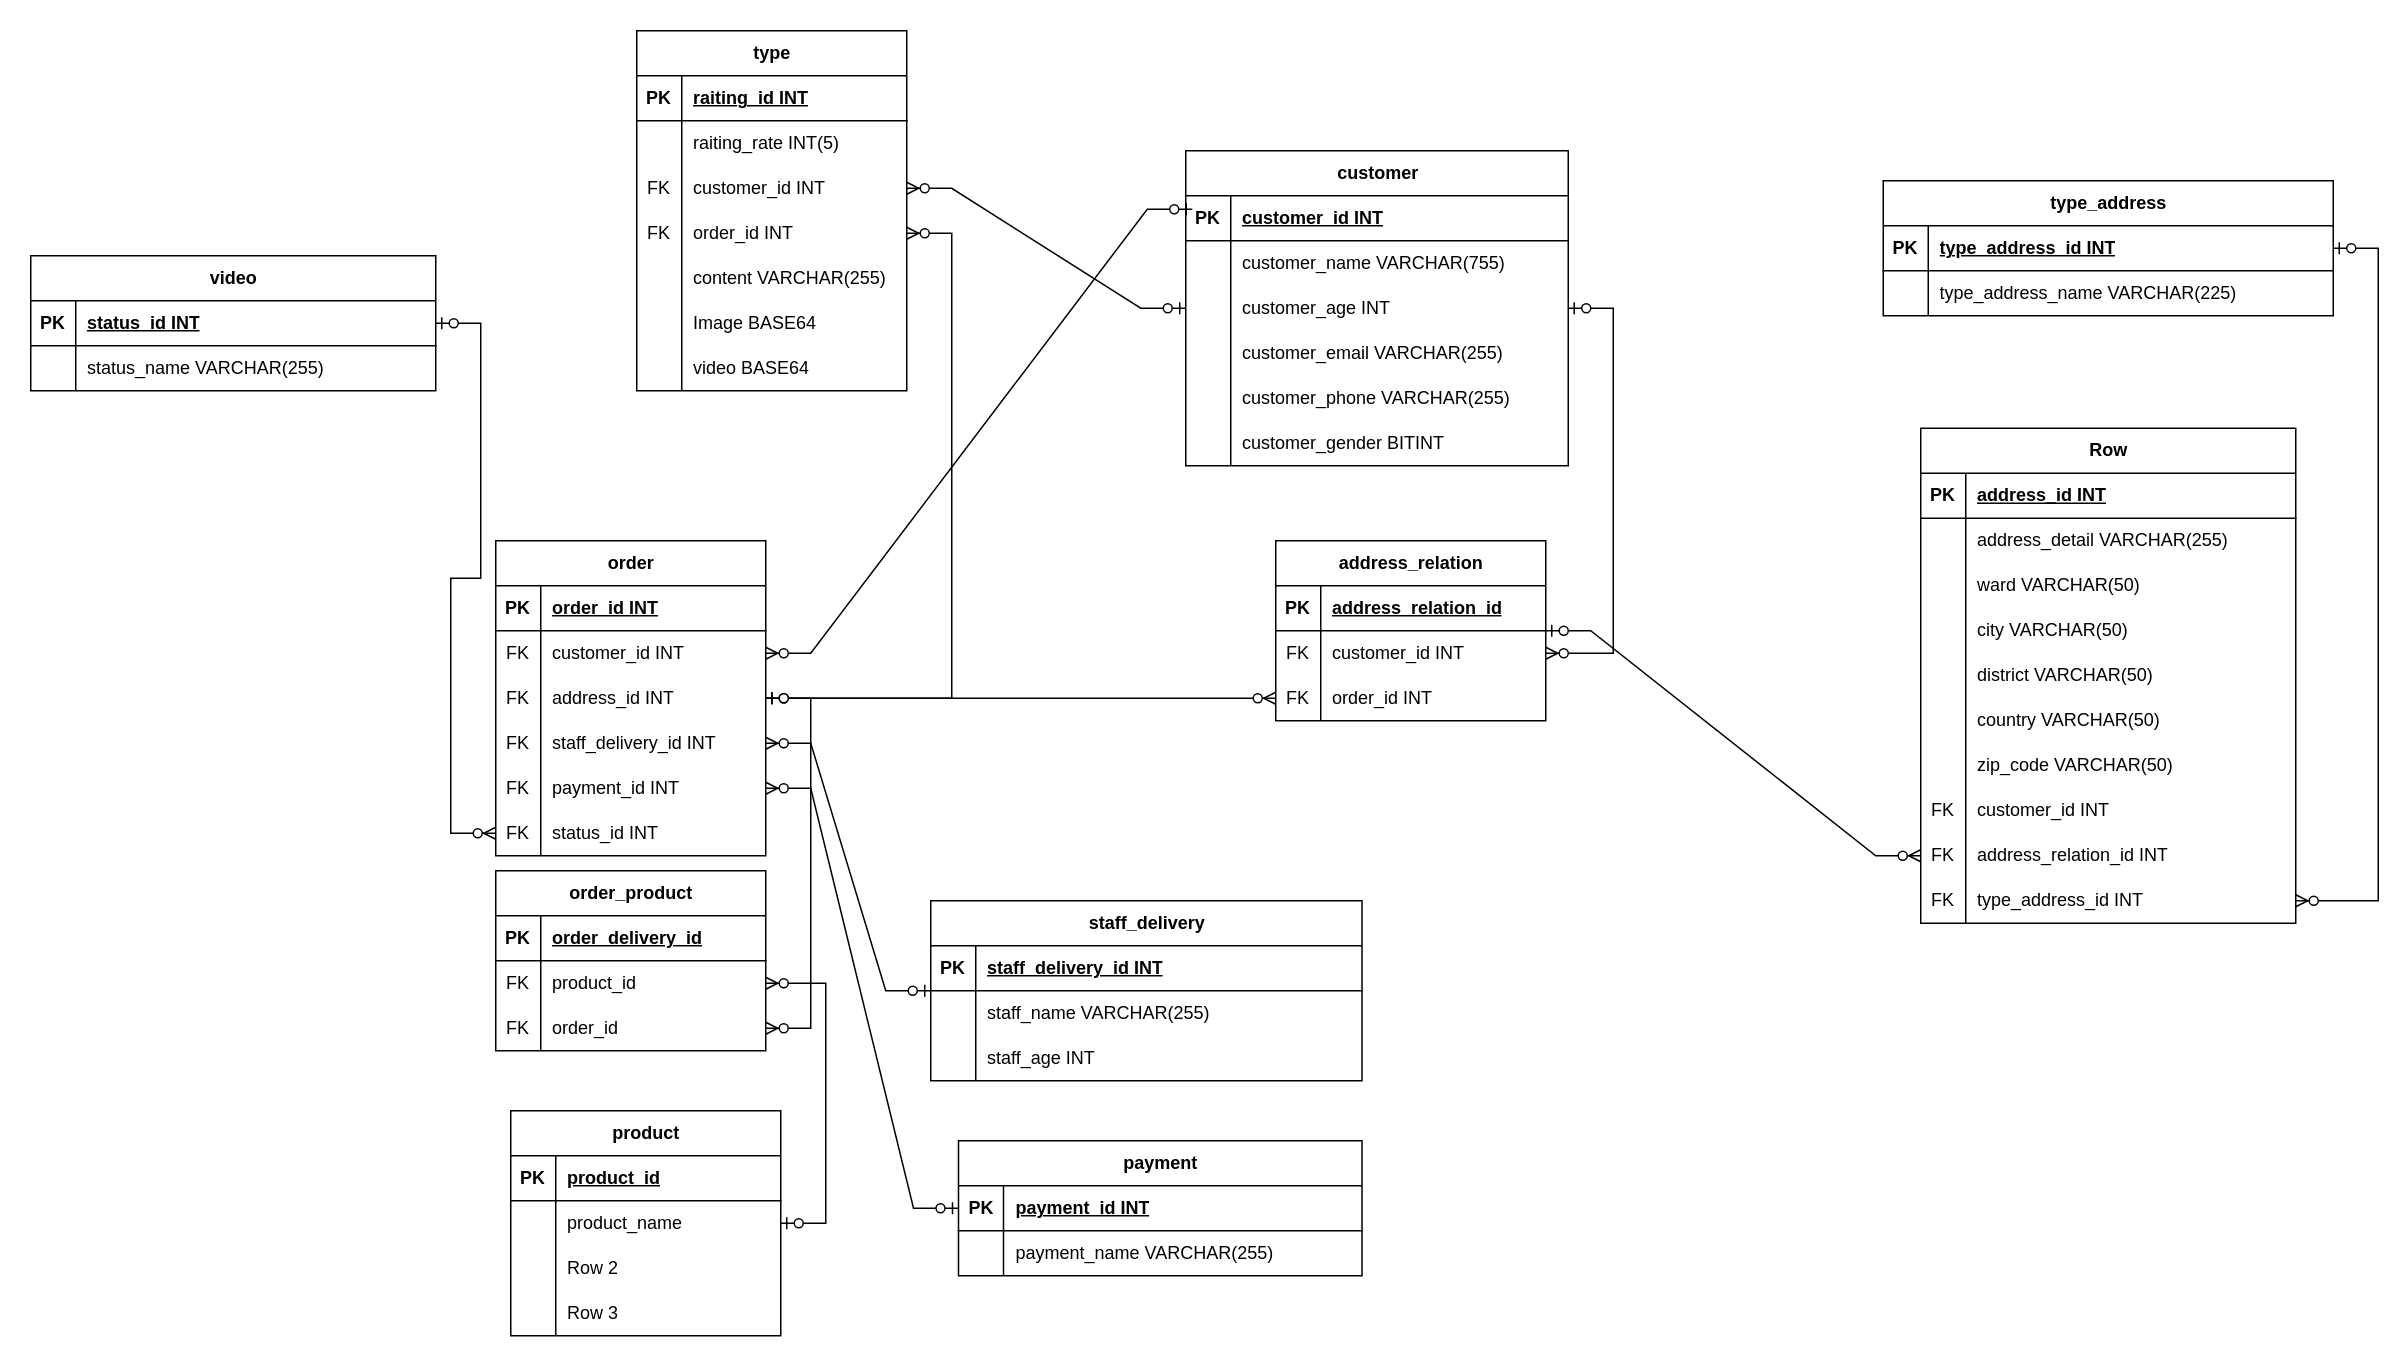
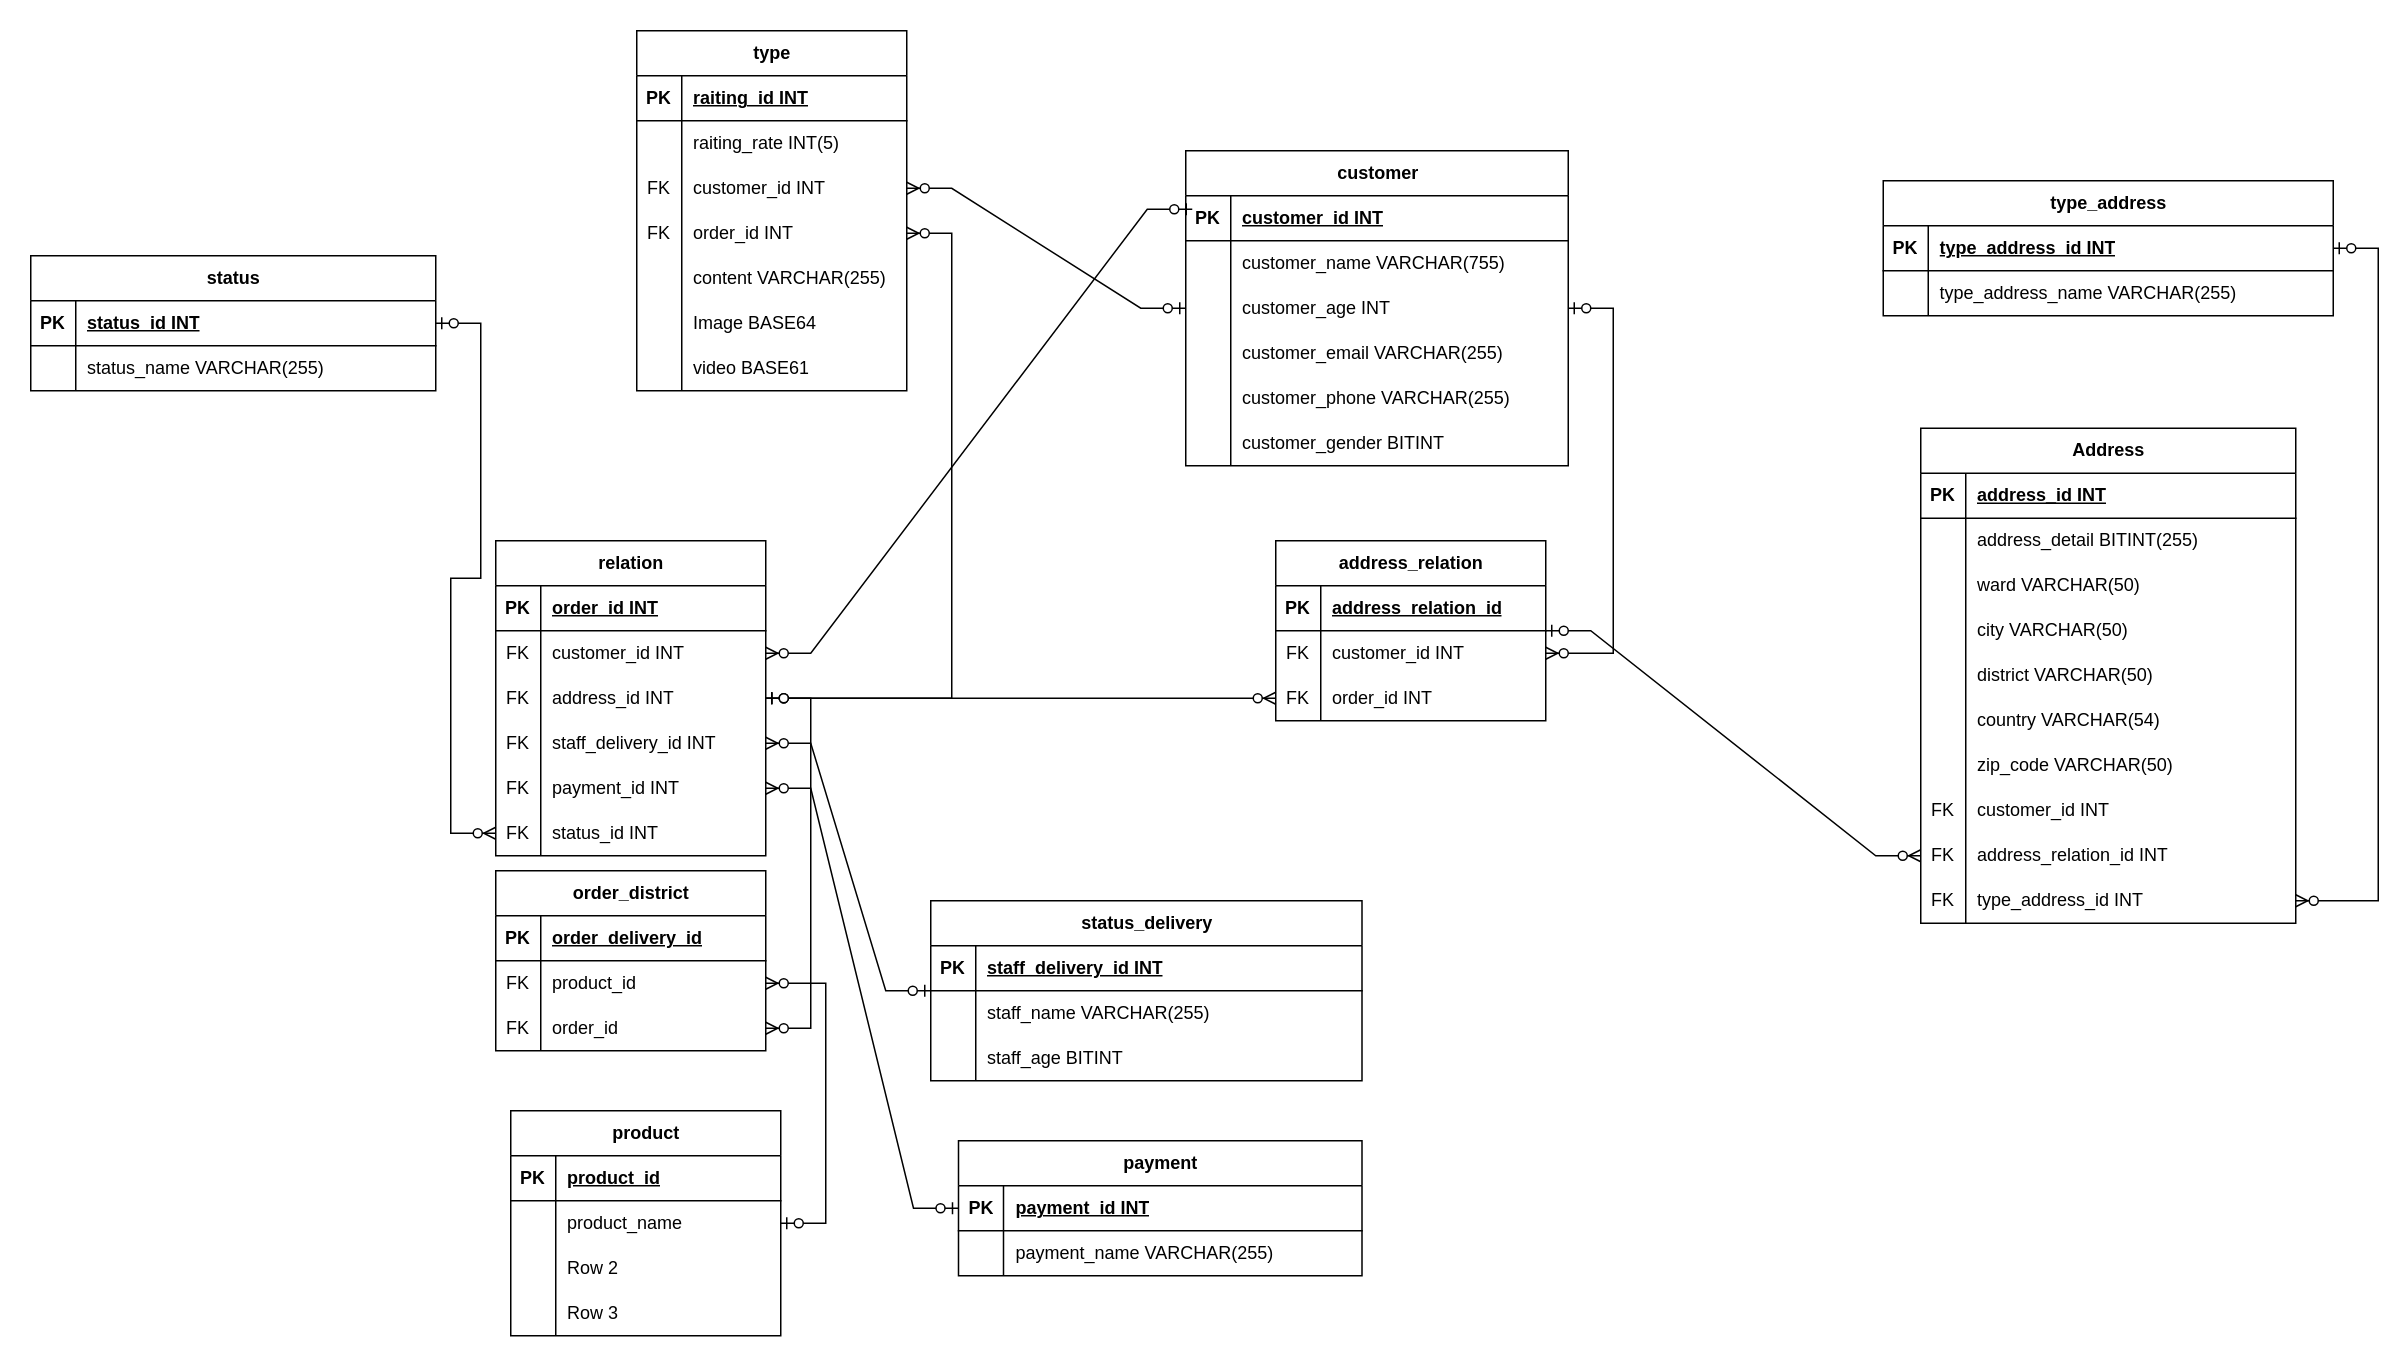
(234, 278) -> (234, 278)
(2089, 293) -> (2089, 293)
(750, 368) -> (750, 368)
(2109, 451) -> (2109, 451)
(2107, 541) -> (2102, 541)
(632, 563) -> (632, 563)
(2071, 721) -> (2071, 721)
(632, 893) -> (632, 893)
(1148, 923) -> (1148, 923)
(1051, 1058) -> (1066, 1058)
